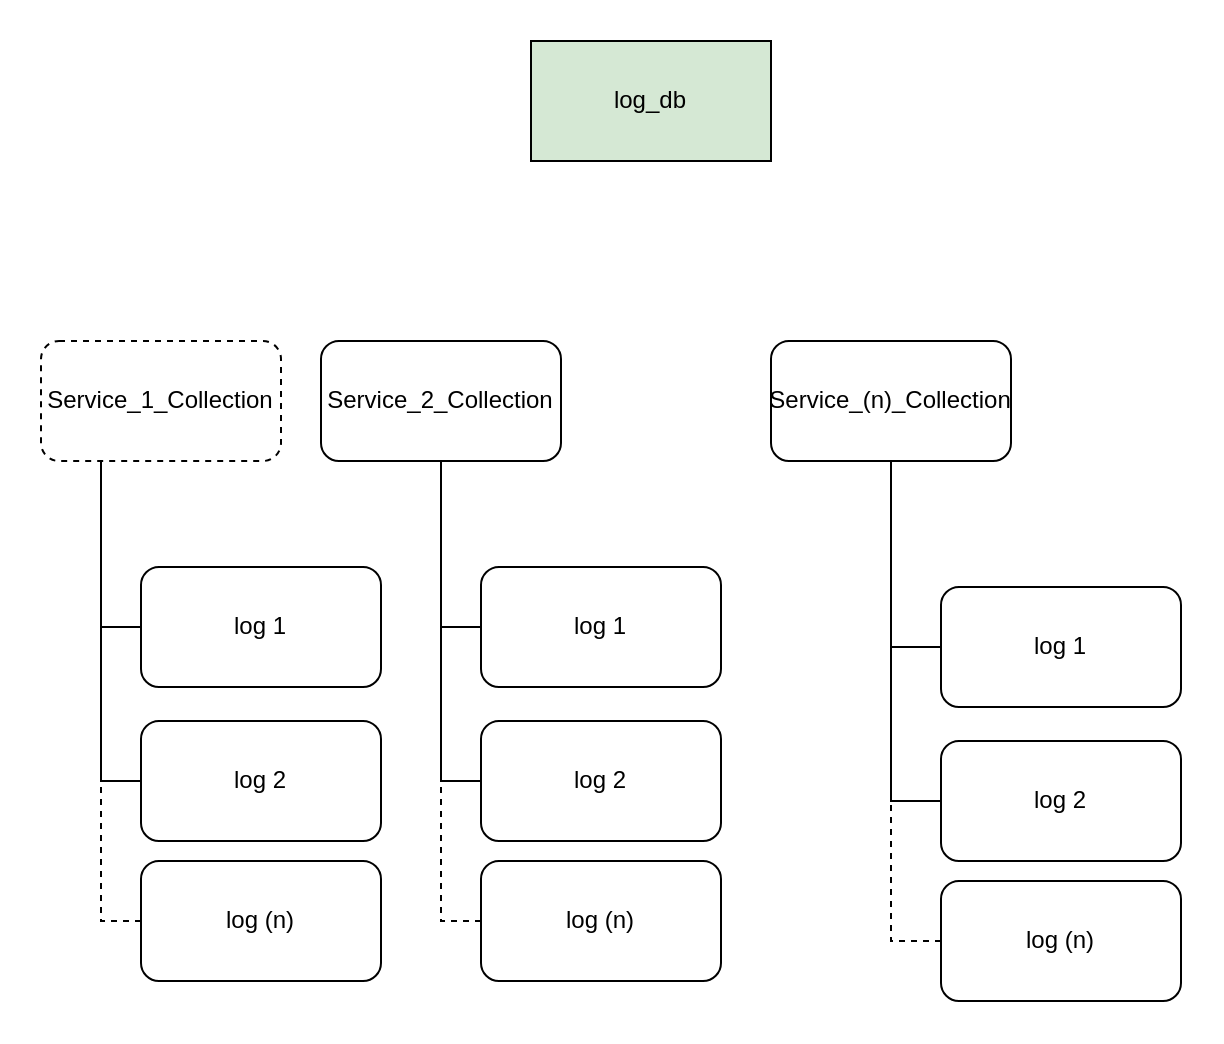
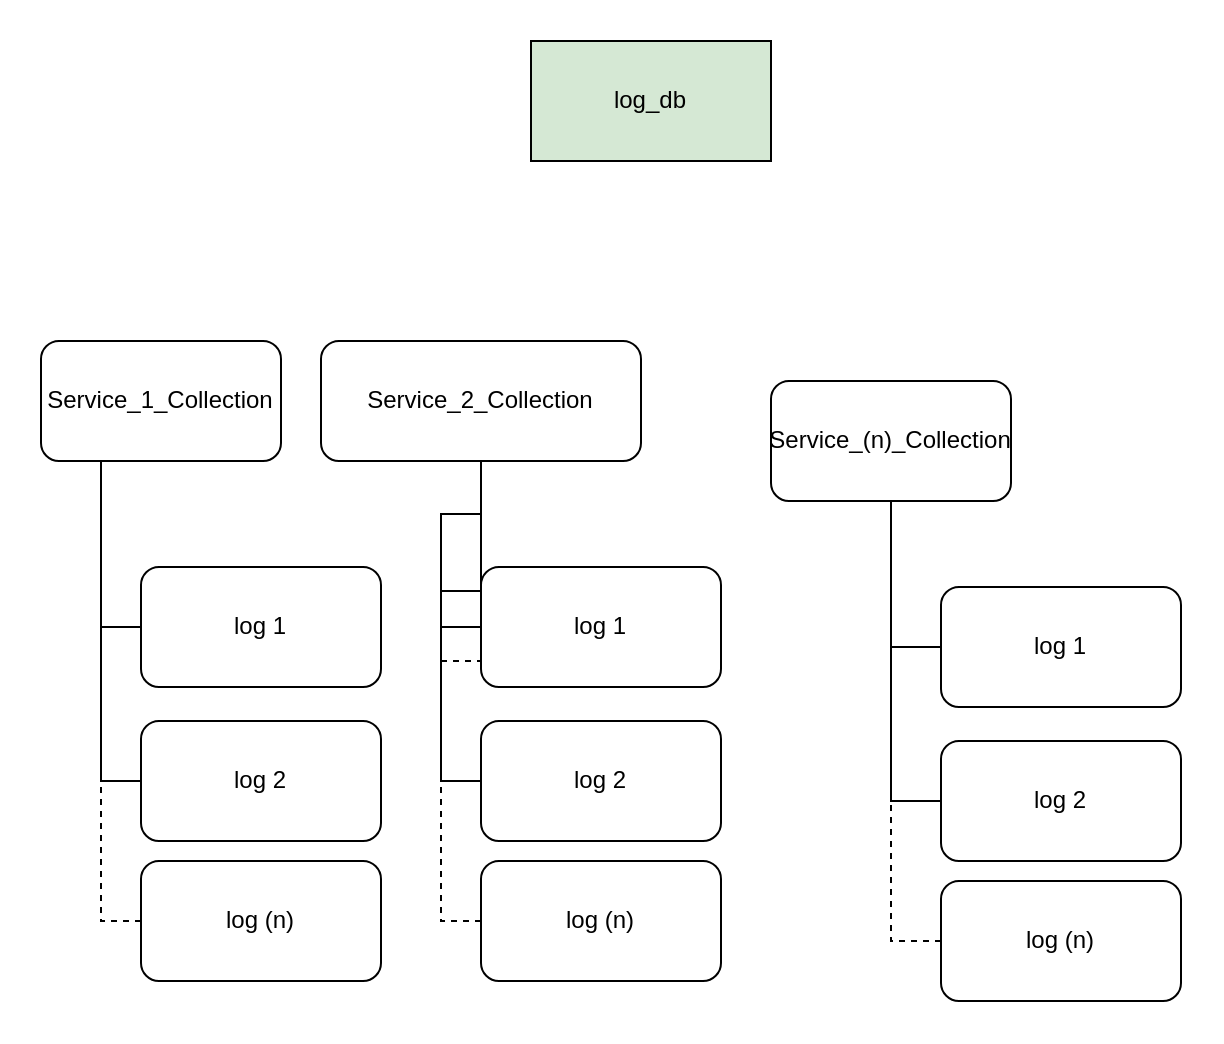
(161, 401) -> (161, 401)
(441, 401) -> (481, 401)
(891, 401) -> (891, 441)
